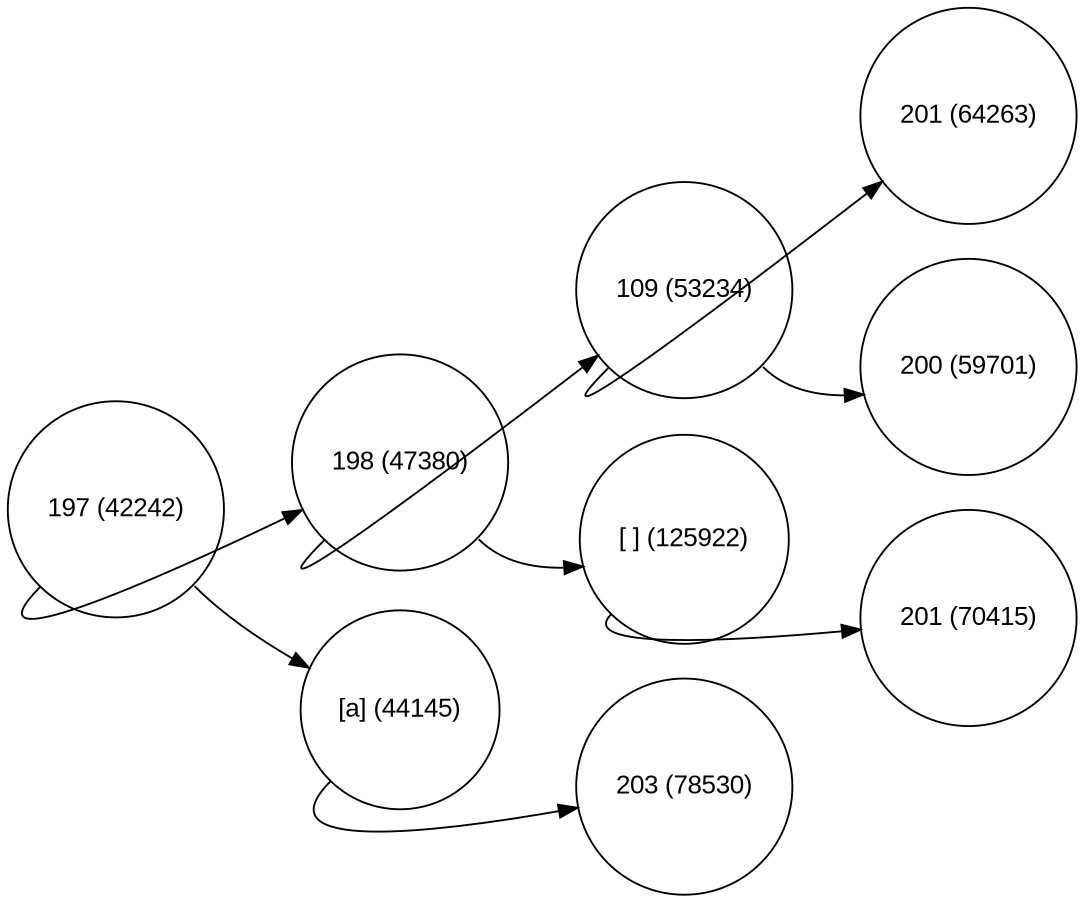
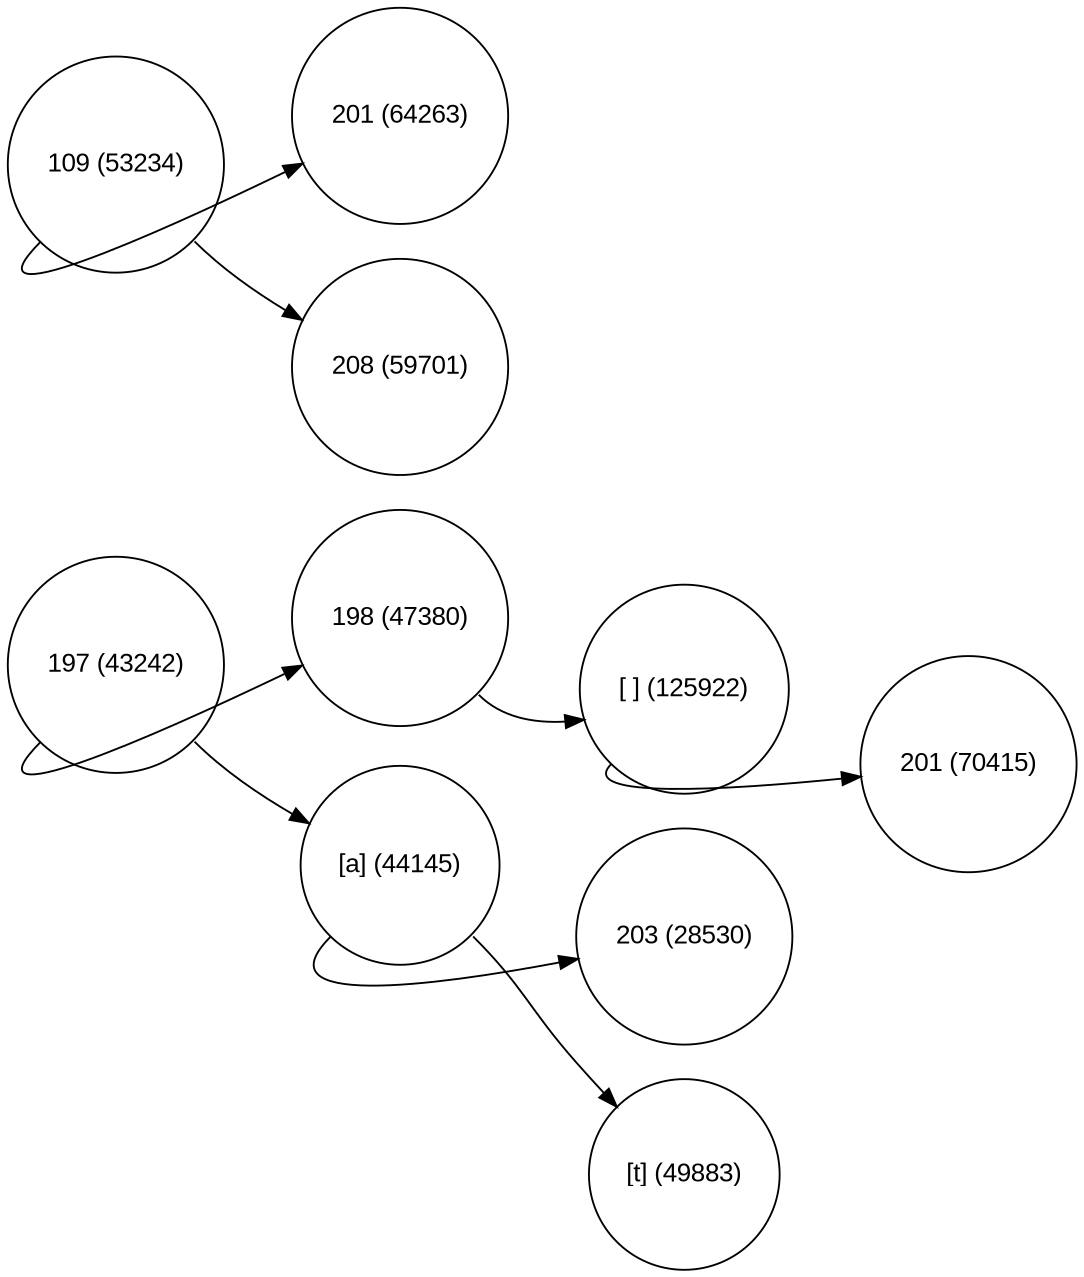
(968, 367) -> (400, 367)
(431, 482) -> none
(116, 509) -> (116, 665)
(684, 787) -> (684, 937)
none -> (684, 1174)
